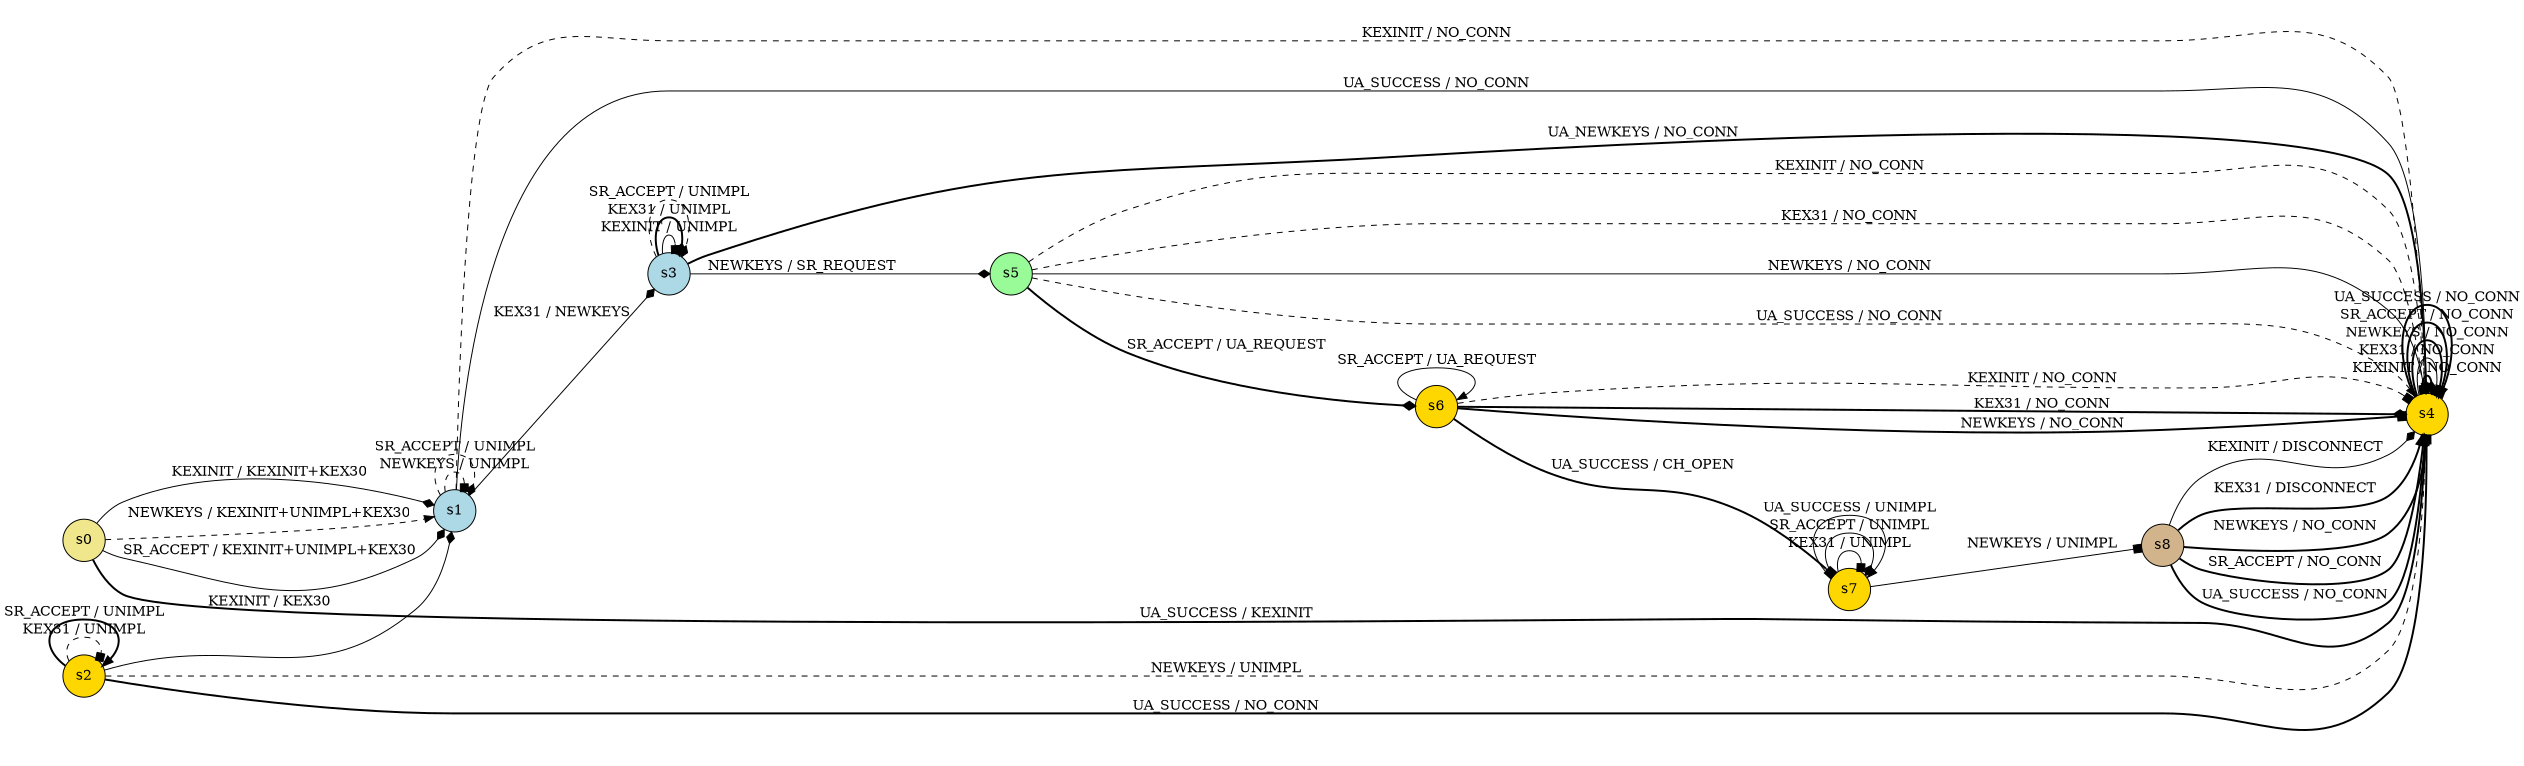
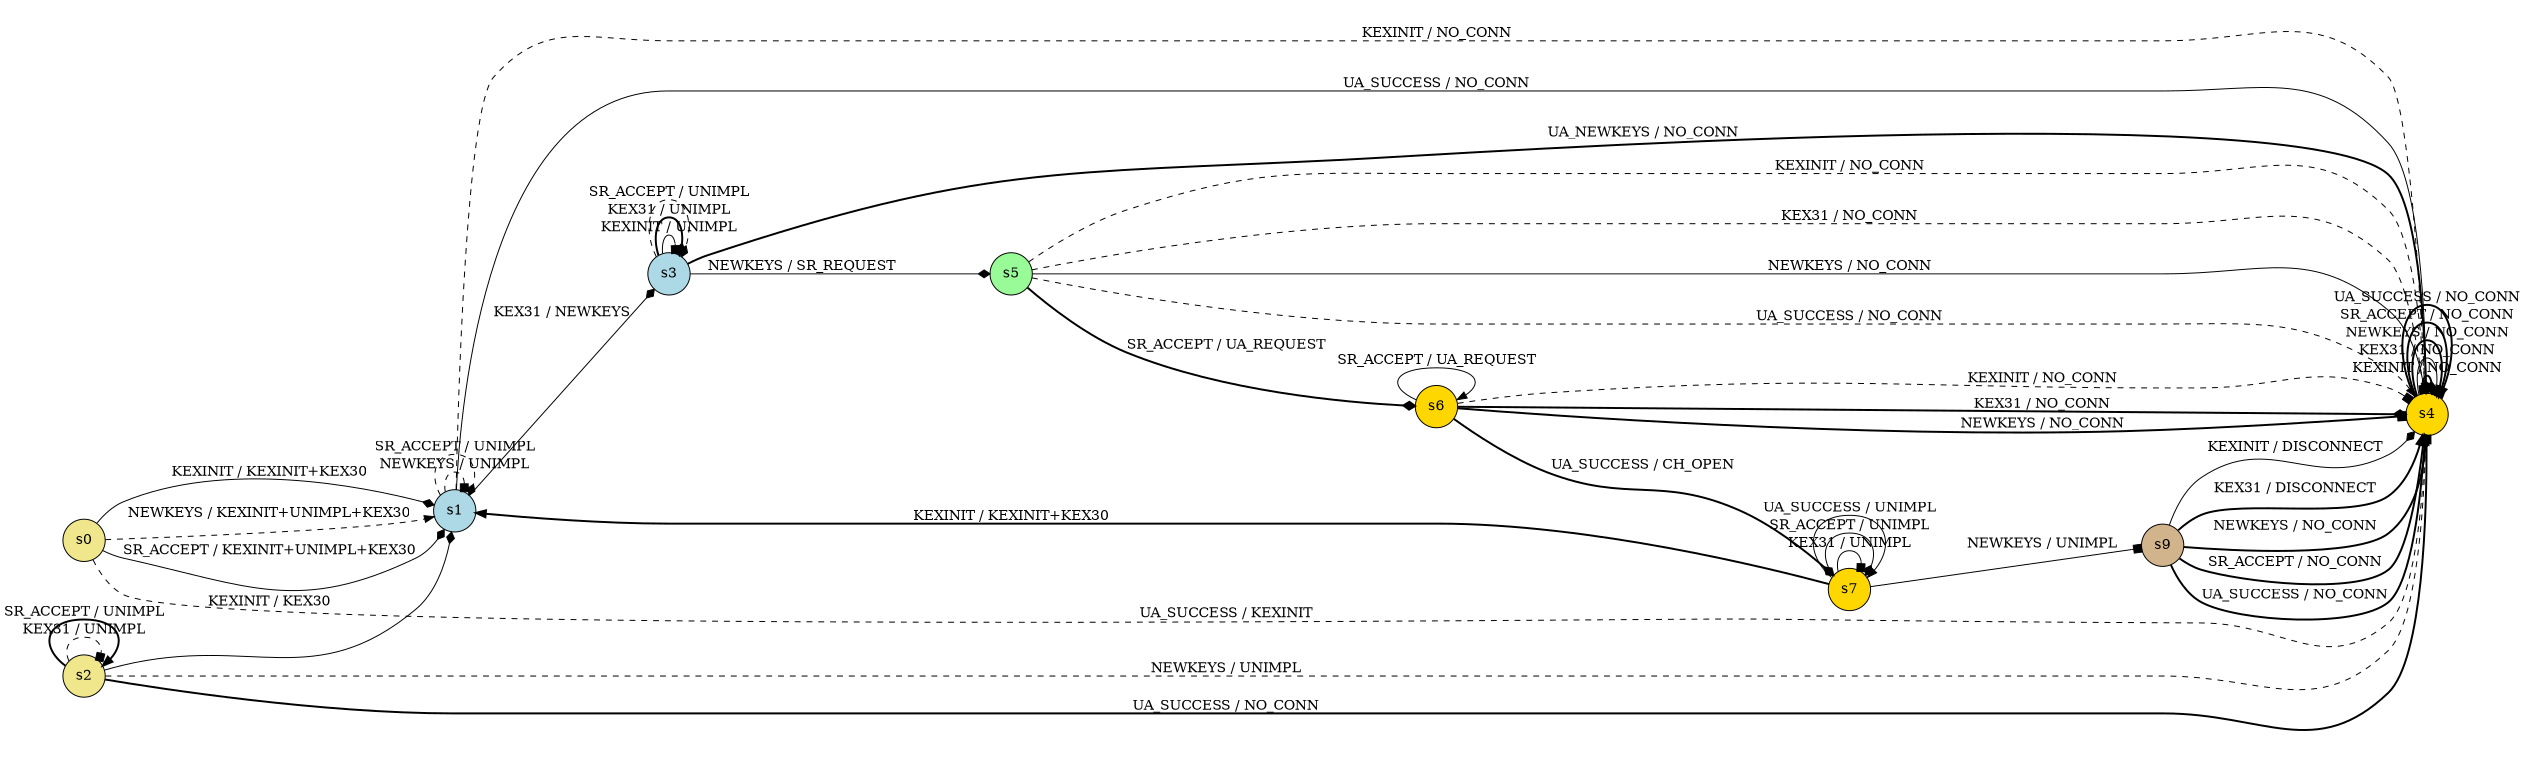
(1642, 490) -> (1642, 490)
none -> (1160, 524)
(2163, 545) -> (2163, 545)
(1328, 621) -> (1328, 621)
(84, 676) -> (84, 676)
